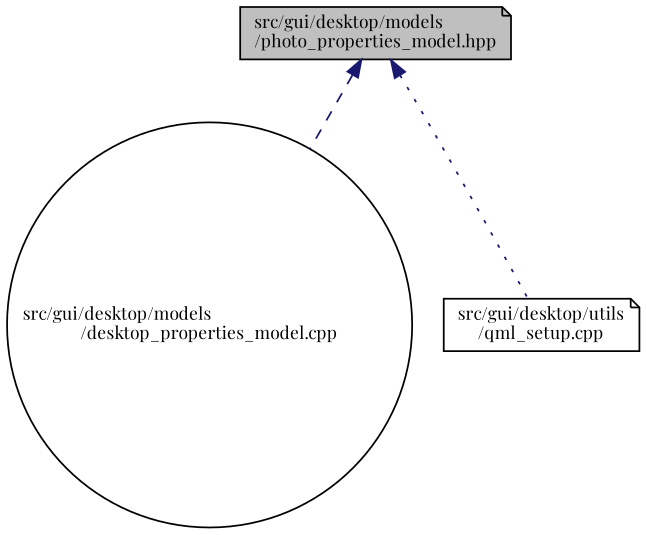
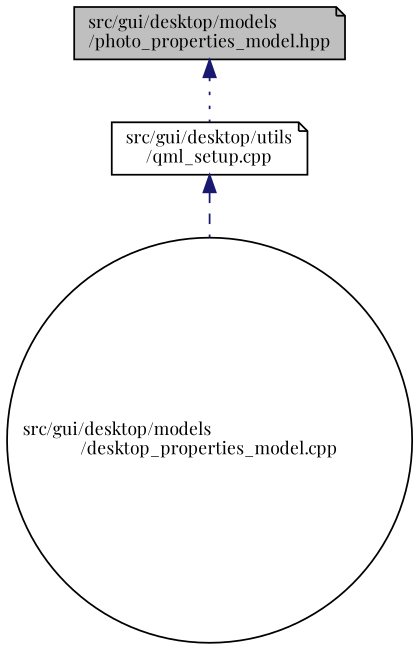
(331, 112) -> (210, 215)
